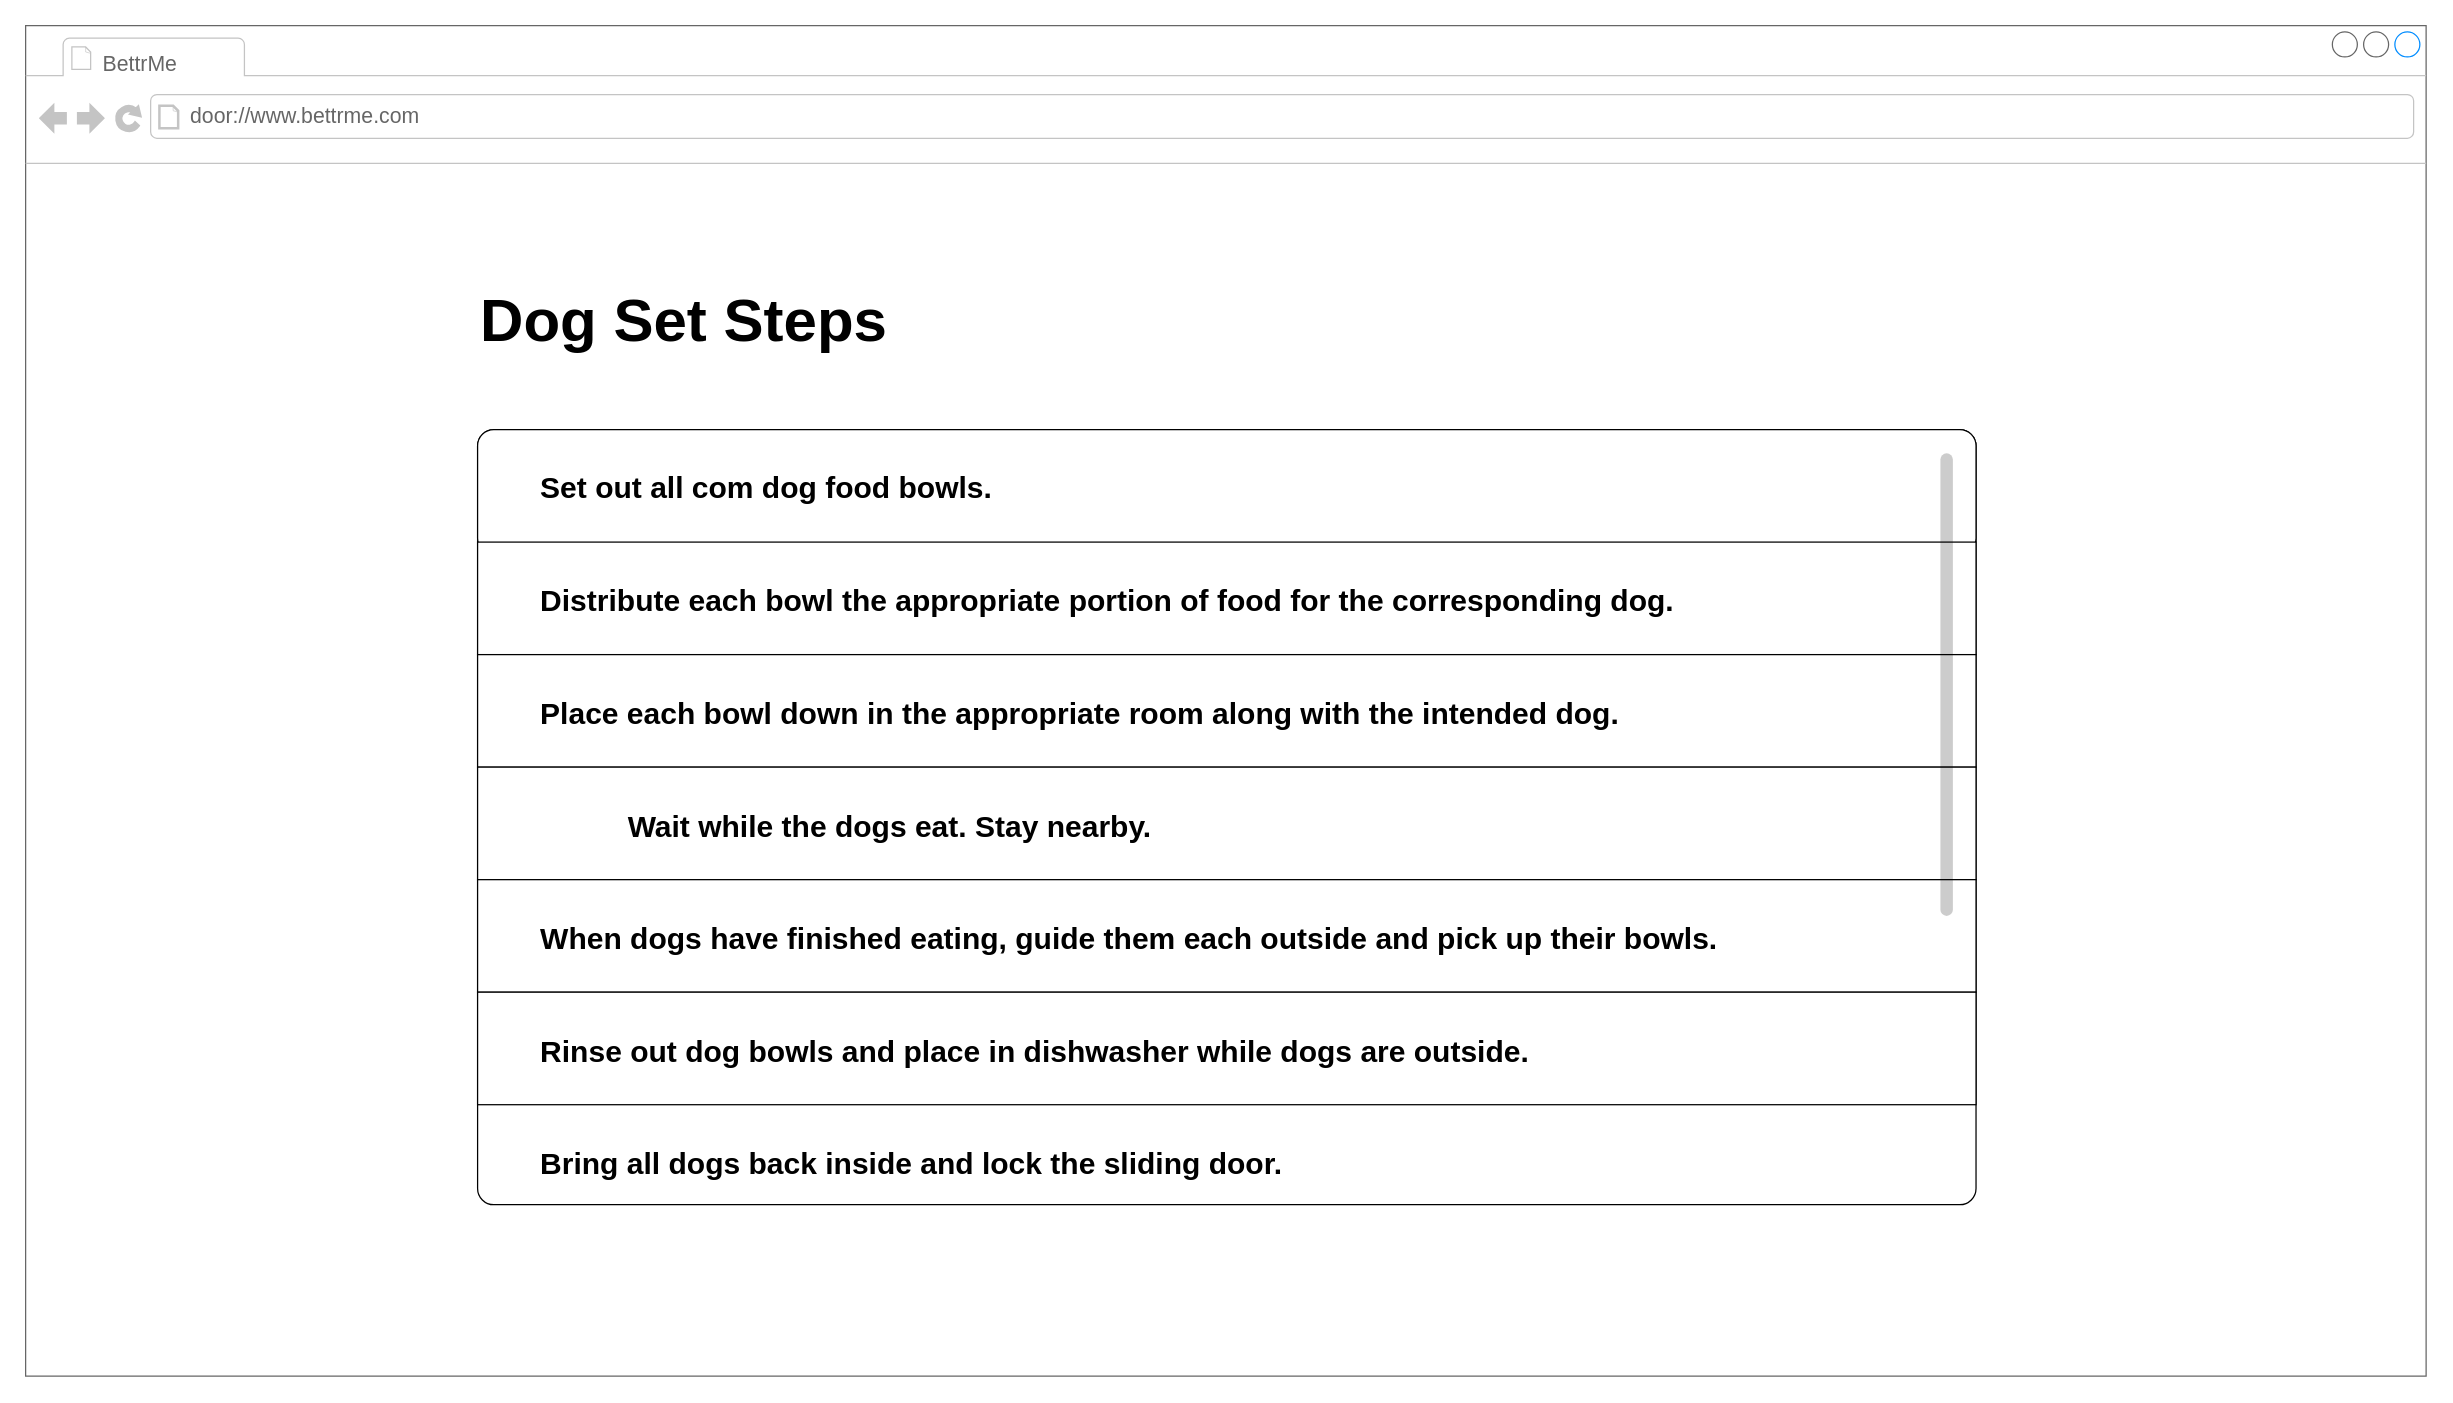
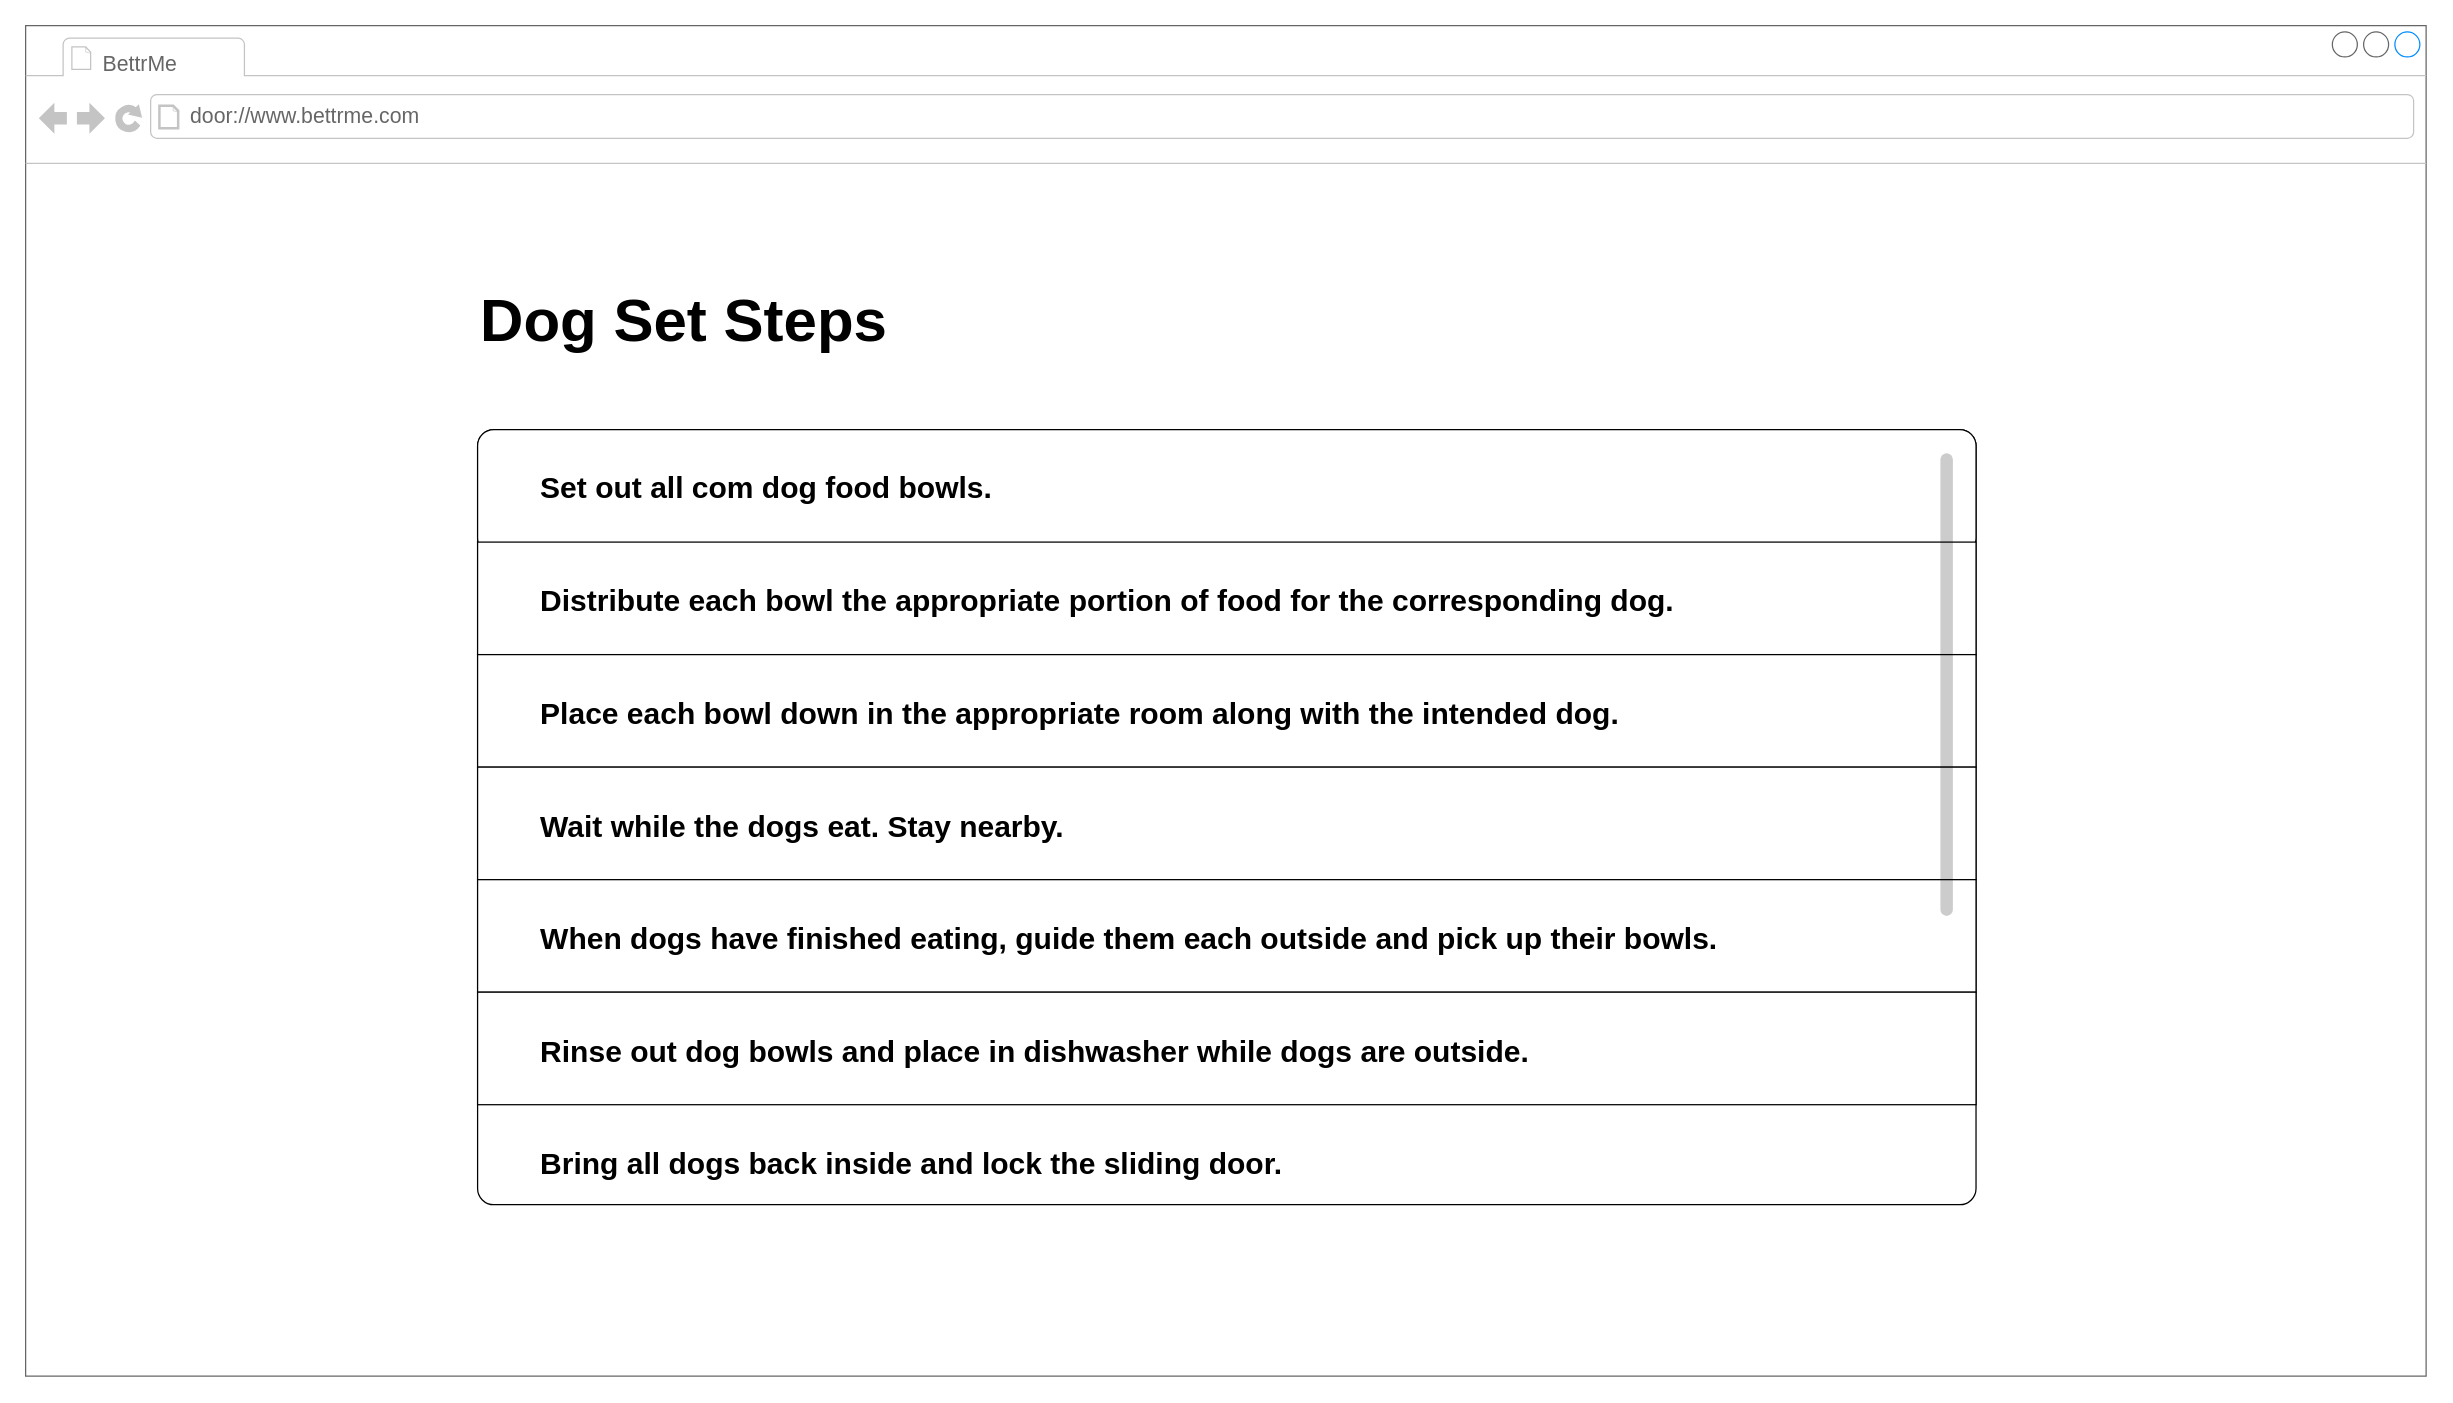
(1232, 823) -> (1144, 823)
